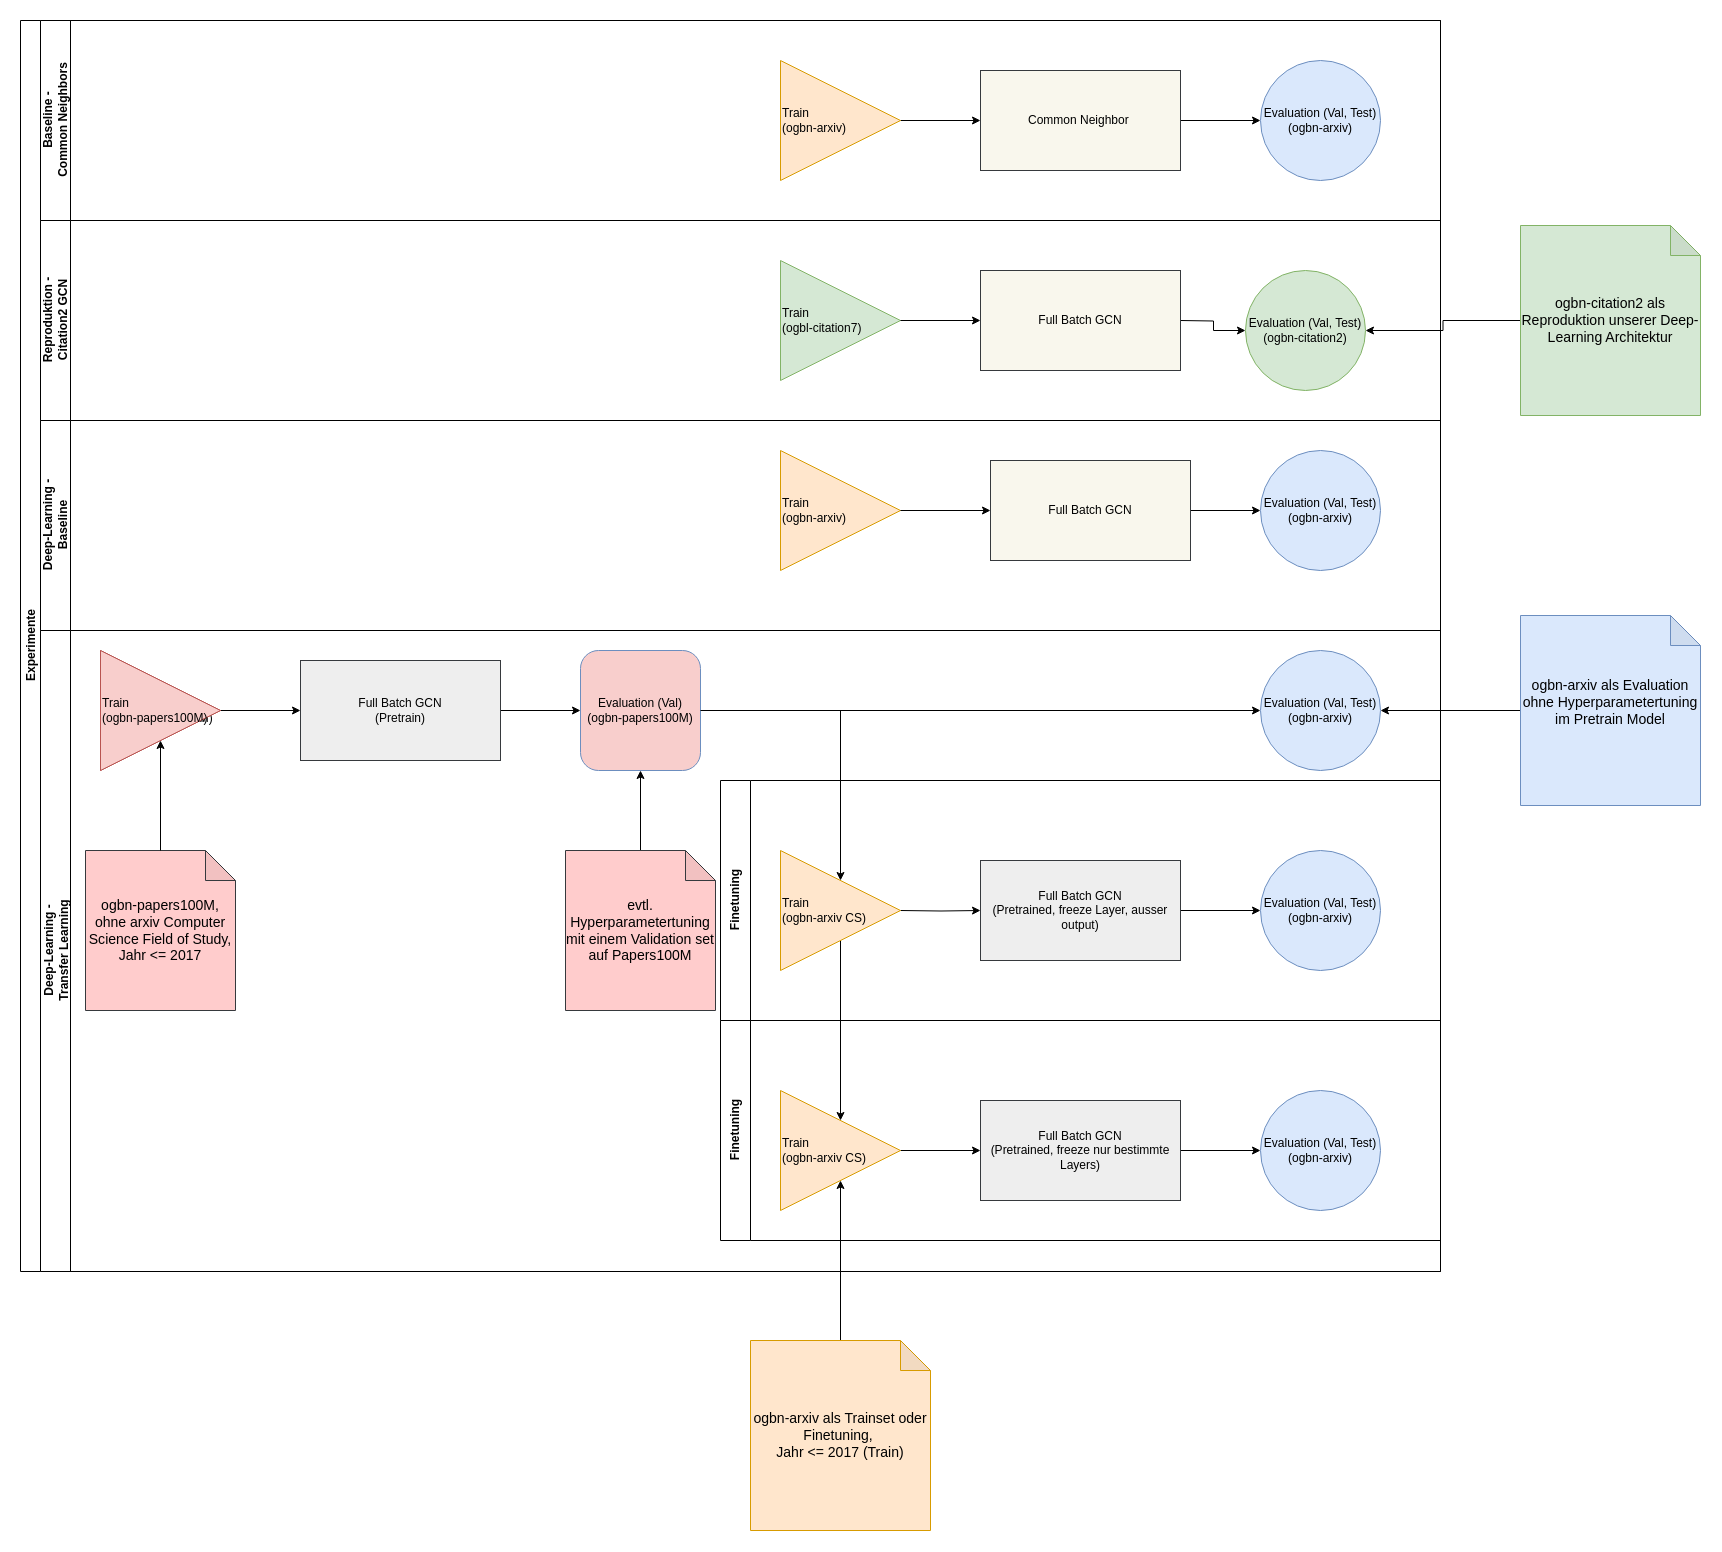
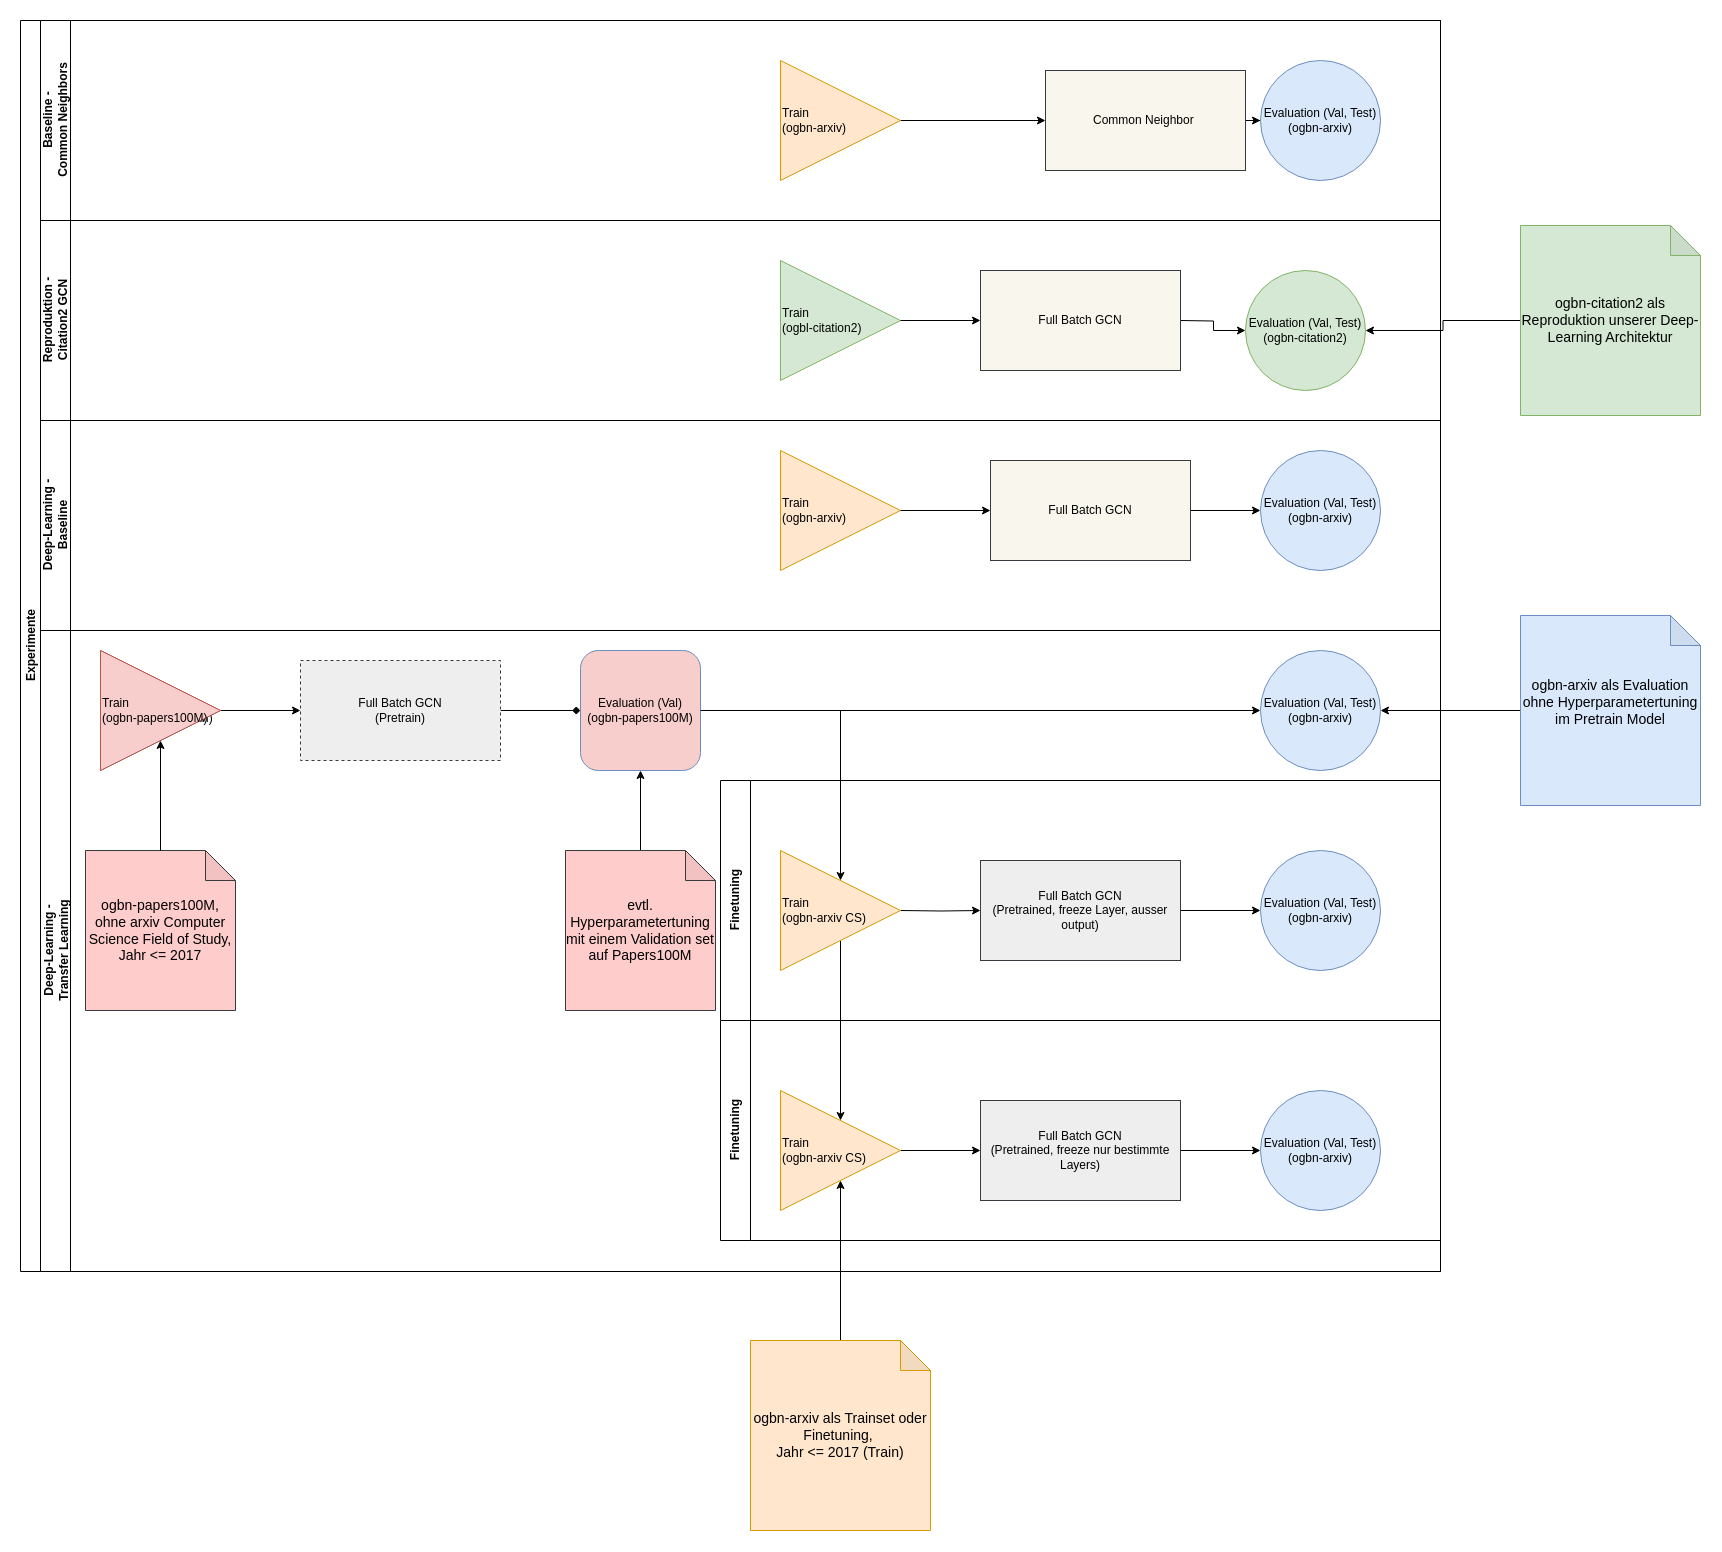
(1081, 121) -> (1146, 121)
(832, 321) -> (832, 321)
(401, 711) -> (401, 711)
(572, 711) -> (572, 711)
